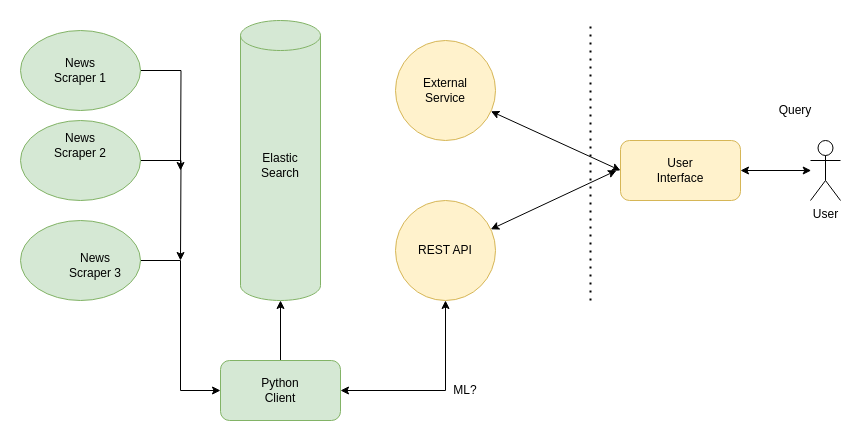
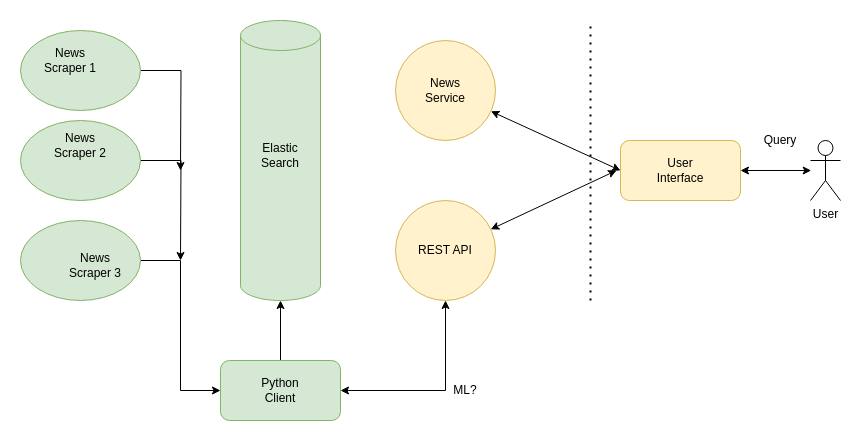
(81, 71) -> (71, 61)
(446, 91) -> (446, 91)
(796, 111) -> (781, 141)
(281, 166) -> (281, 156)
